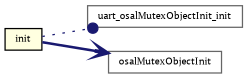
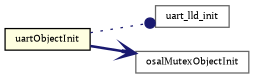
(165, 17) -> (192, 17)
(23, 39) -> (48, 39)
